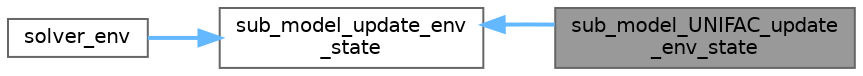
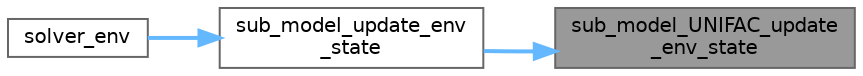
(529, 24) -> (509, 51)
